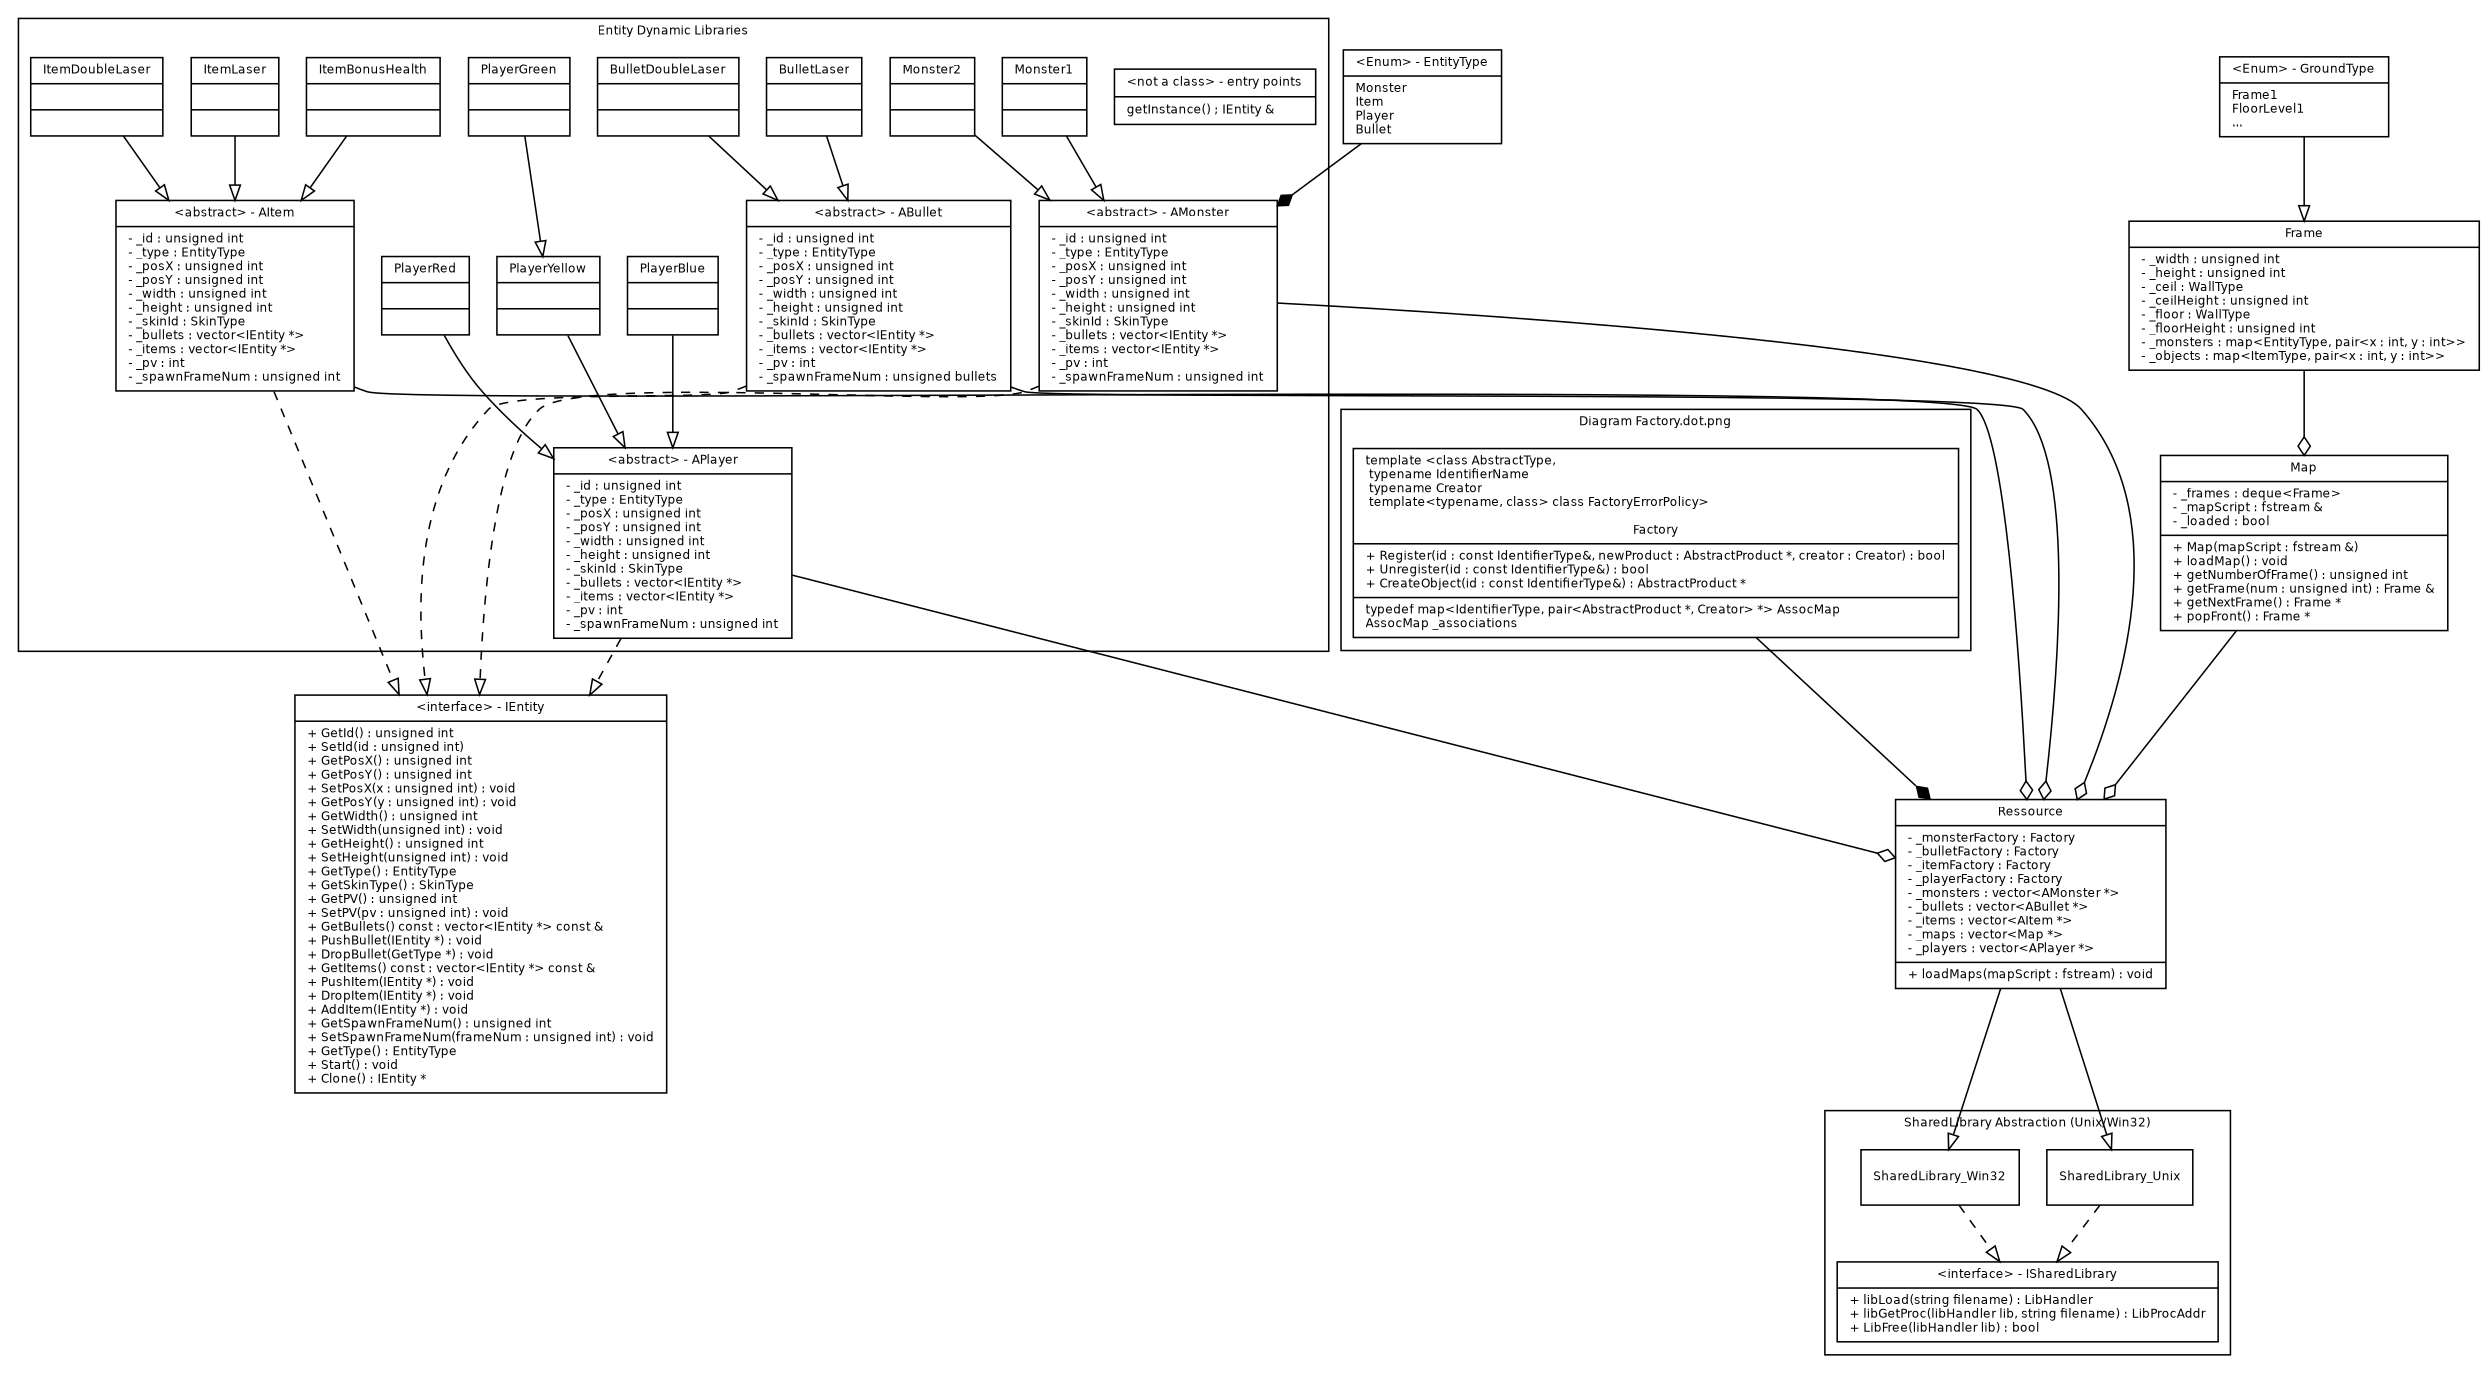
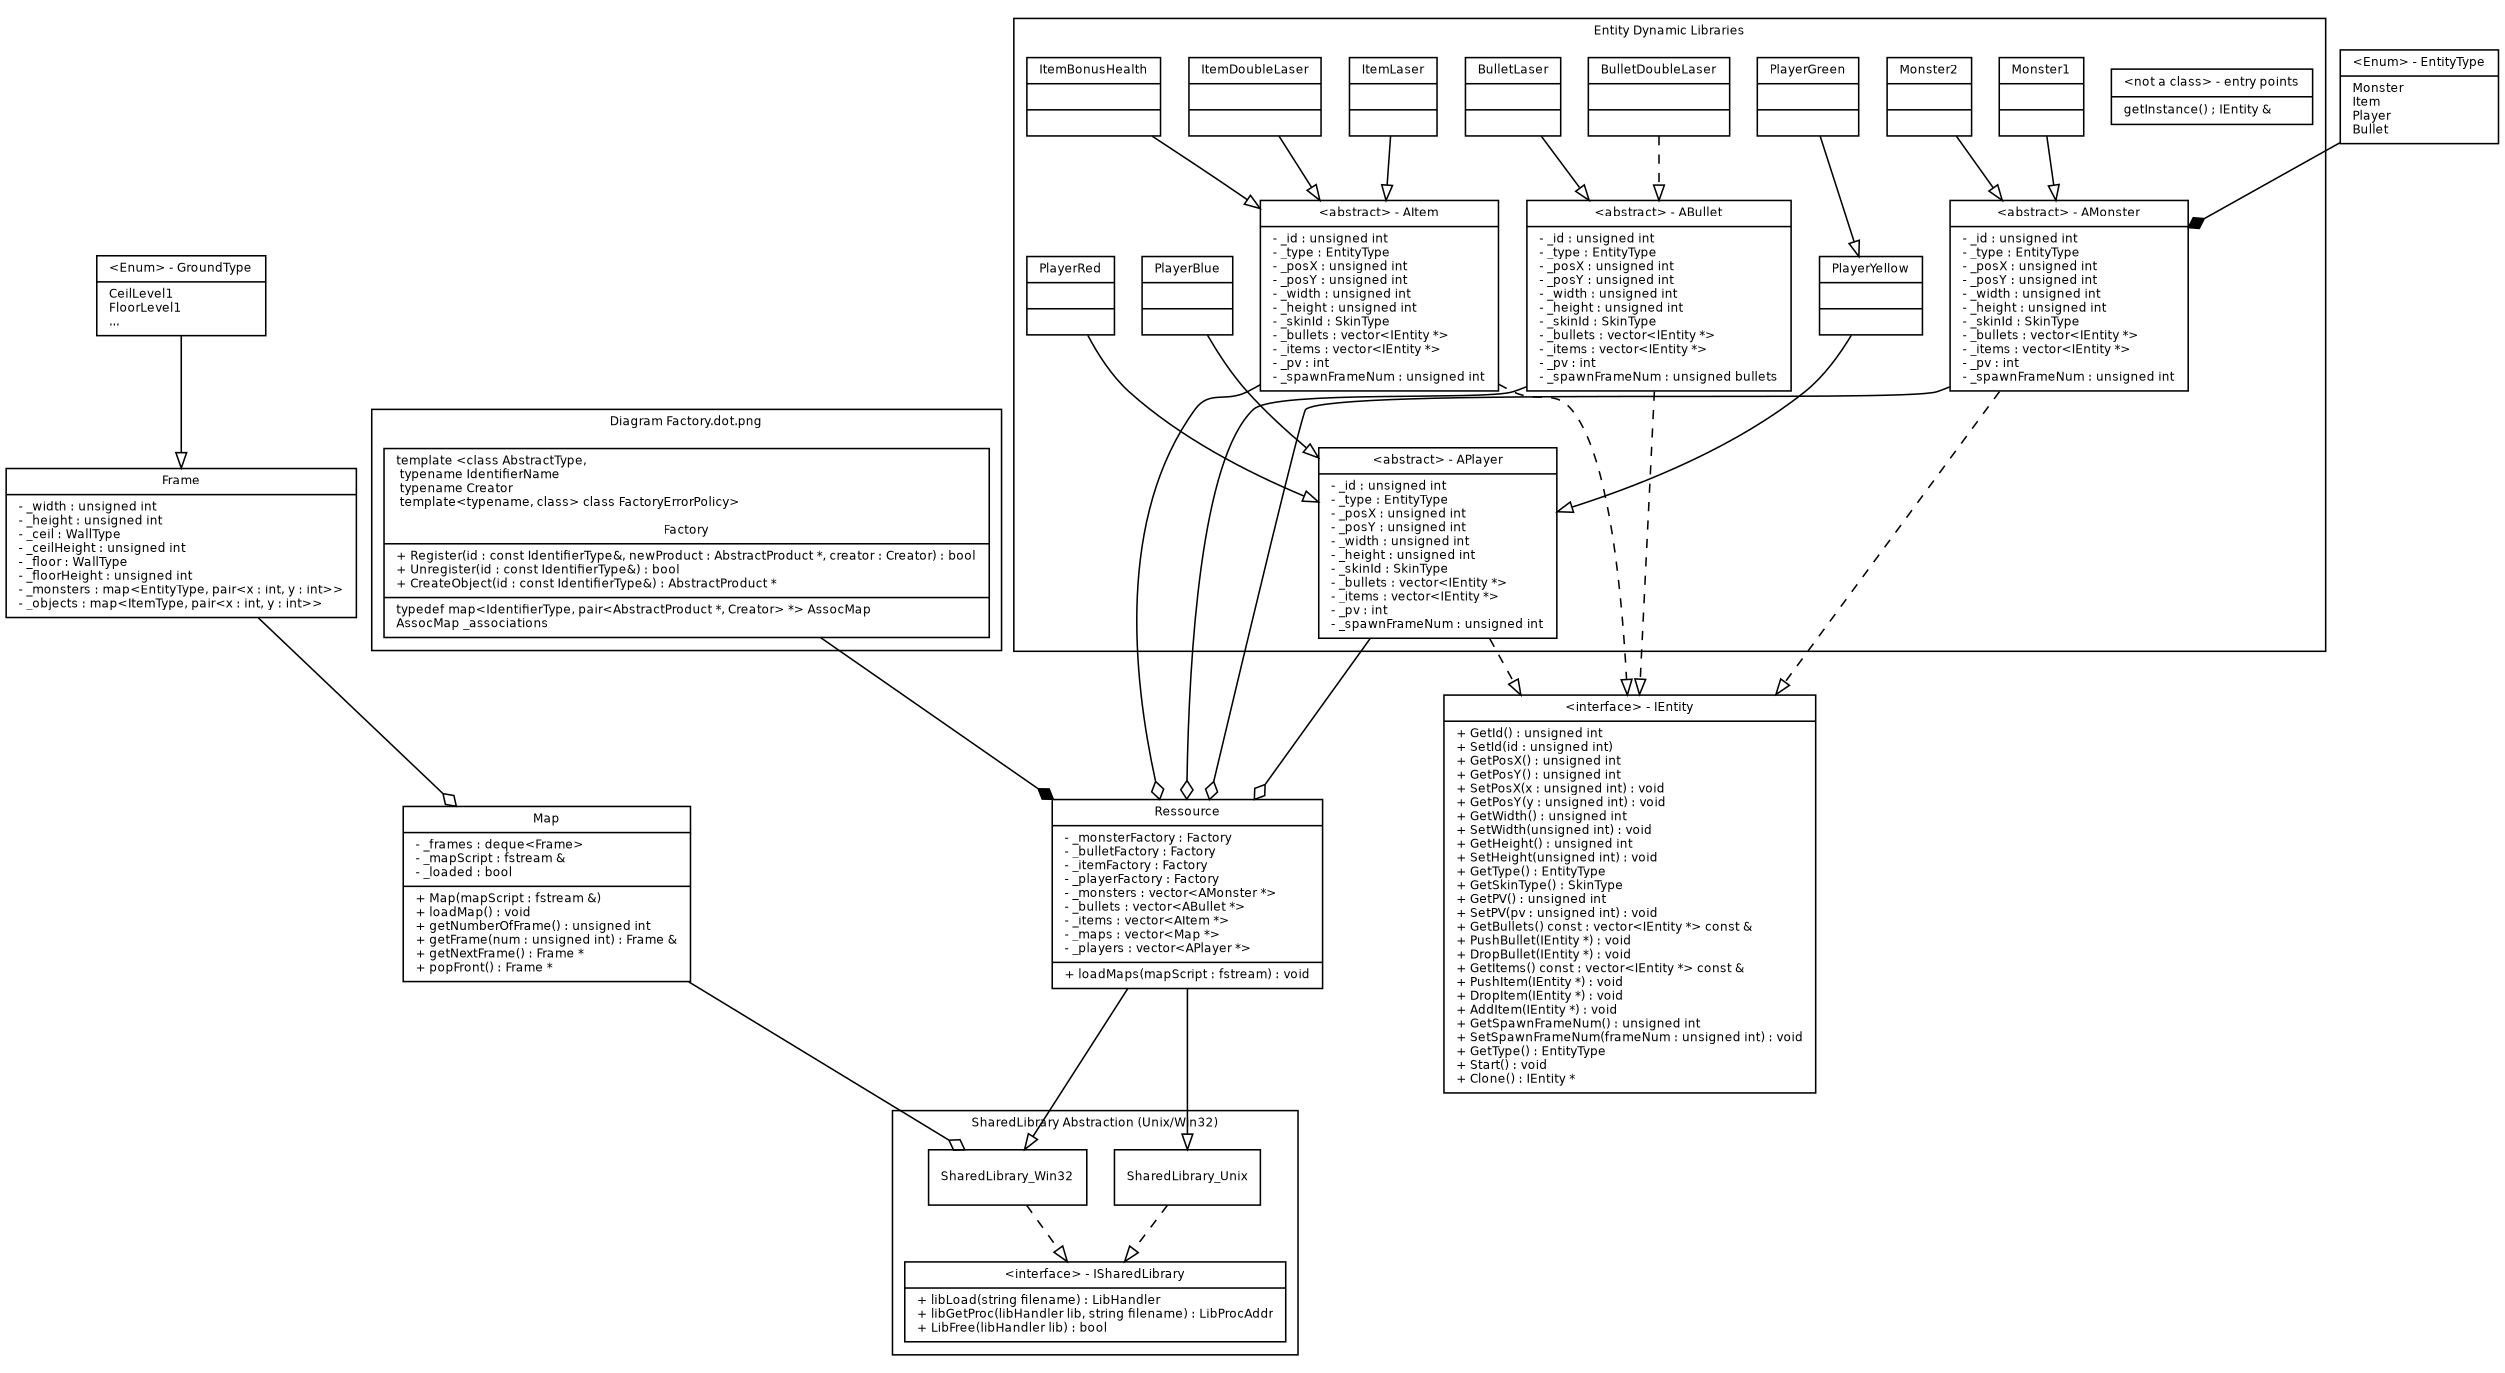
(2256, 95) -> (142, 294)
(738, 163) -> (1659, 161)
(2176, 708) -> (819, 1061)
(401, 955) -> (1545, 955)
